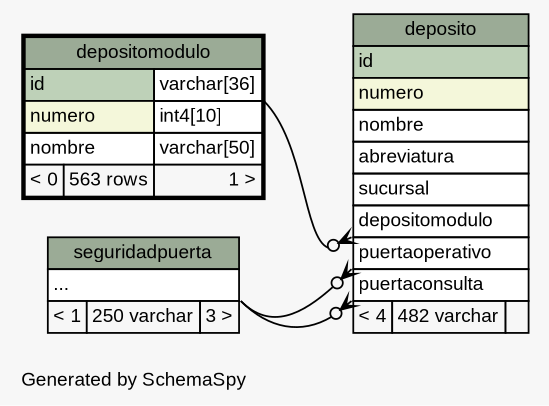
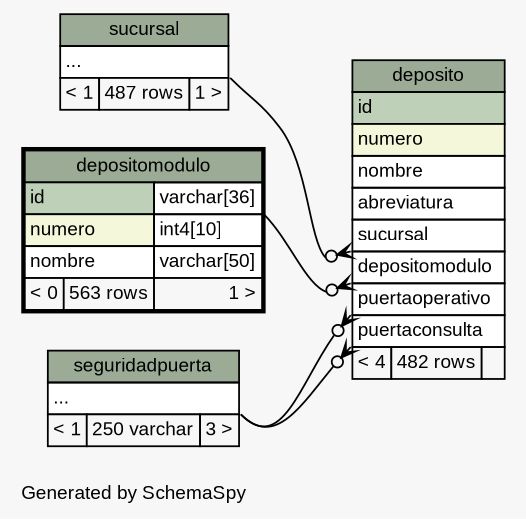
none -> (143, 62)
(449, 316) -> (437, 362)
